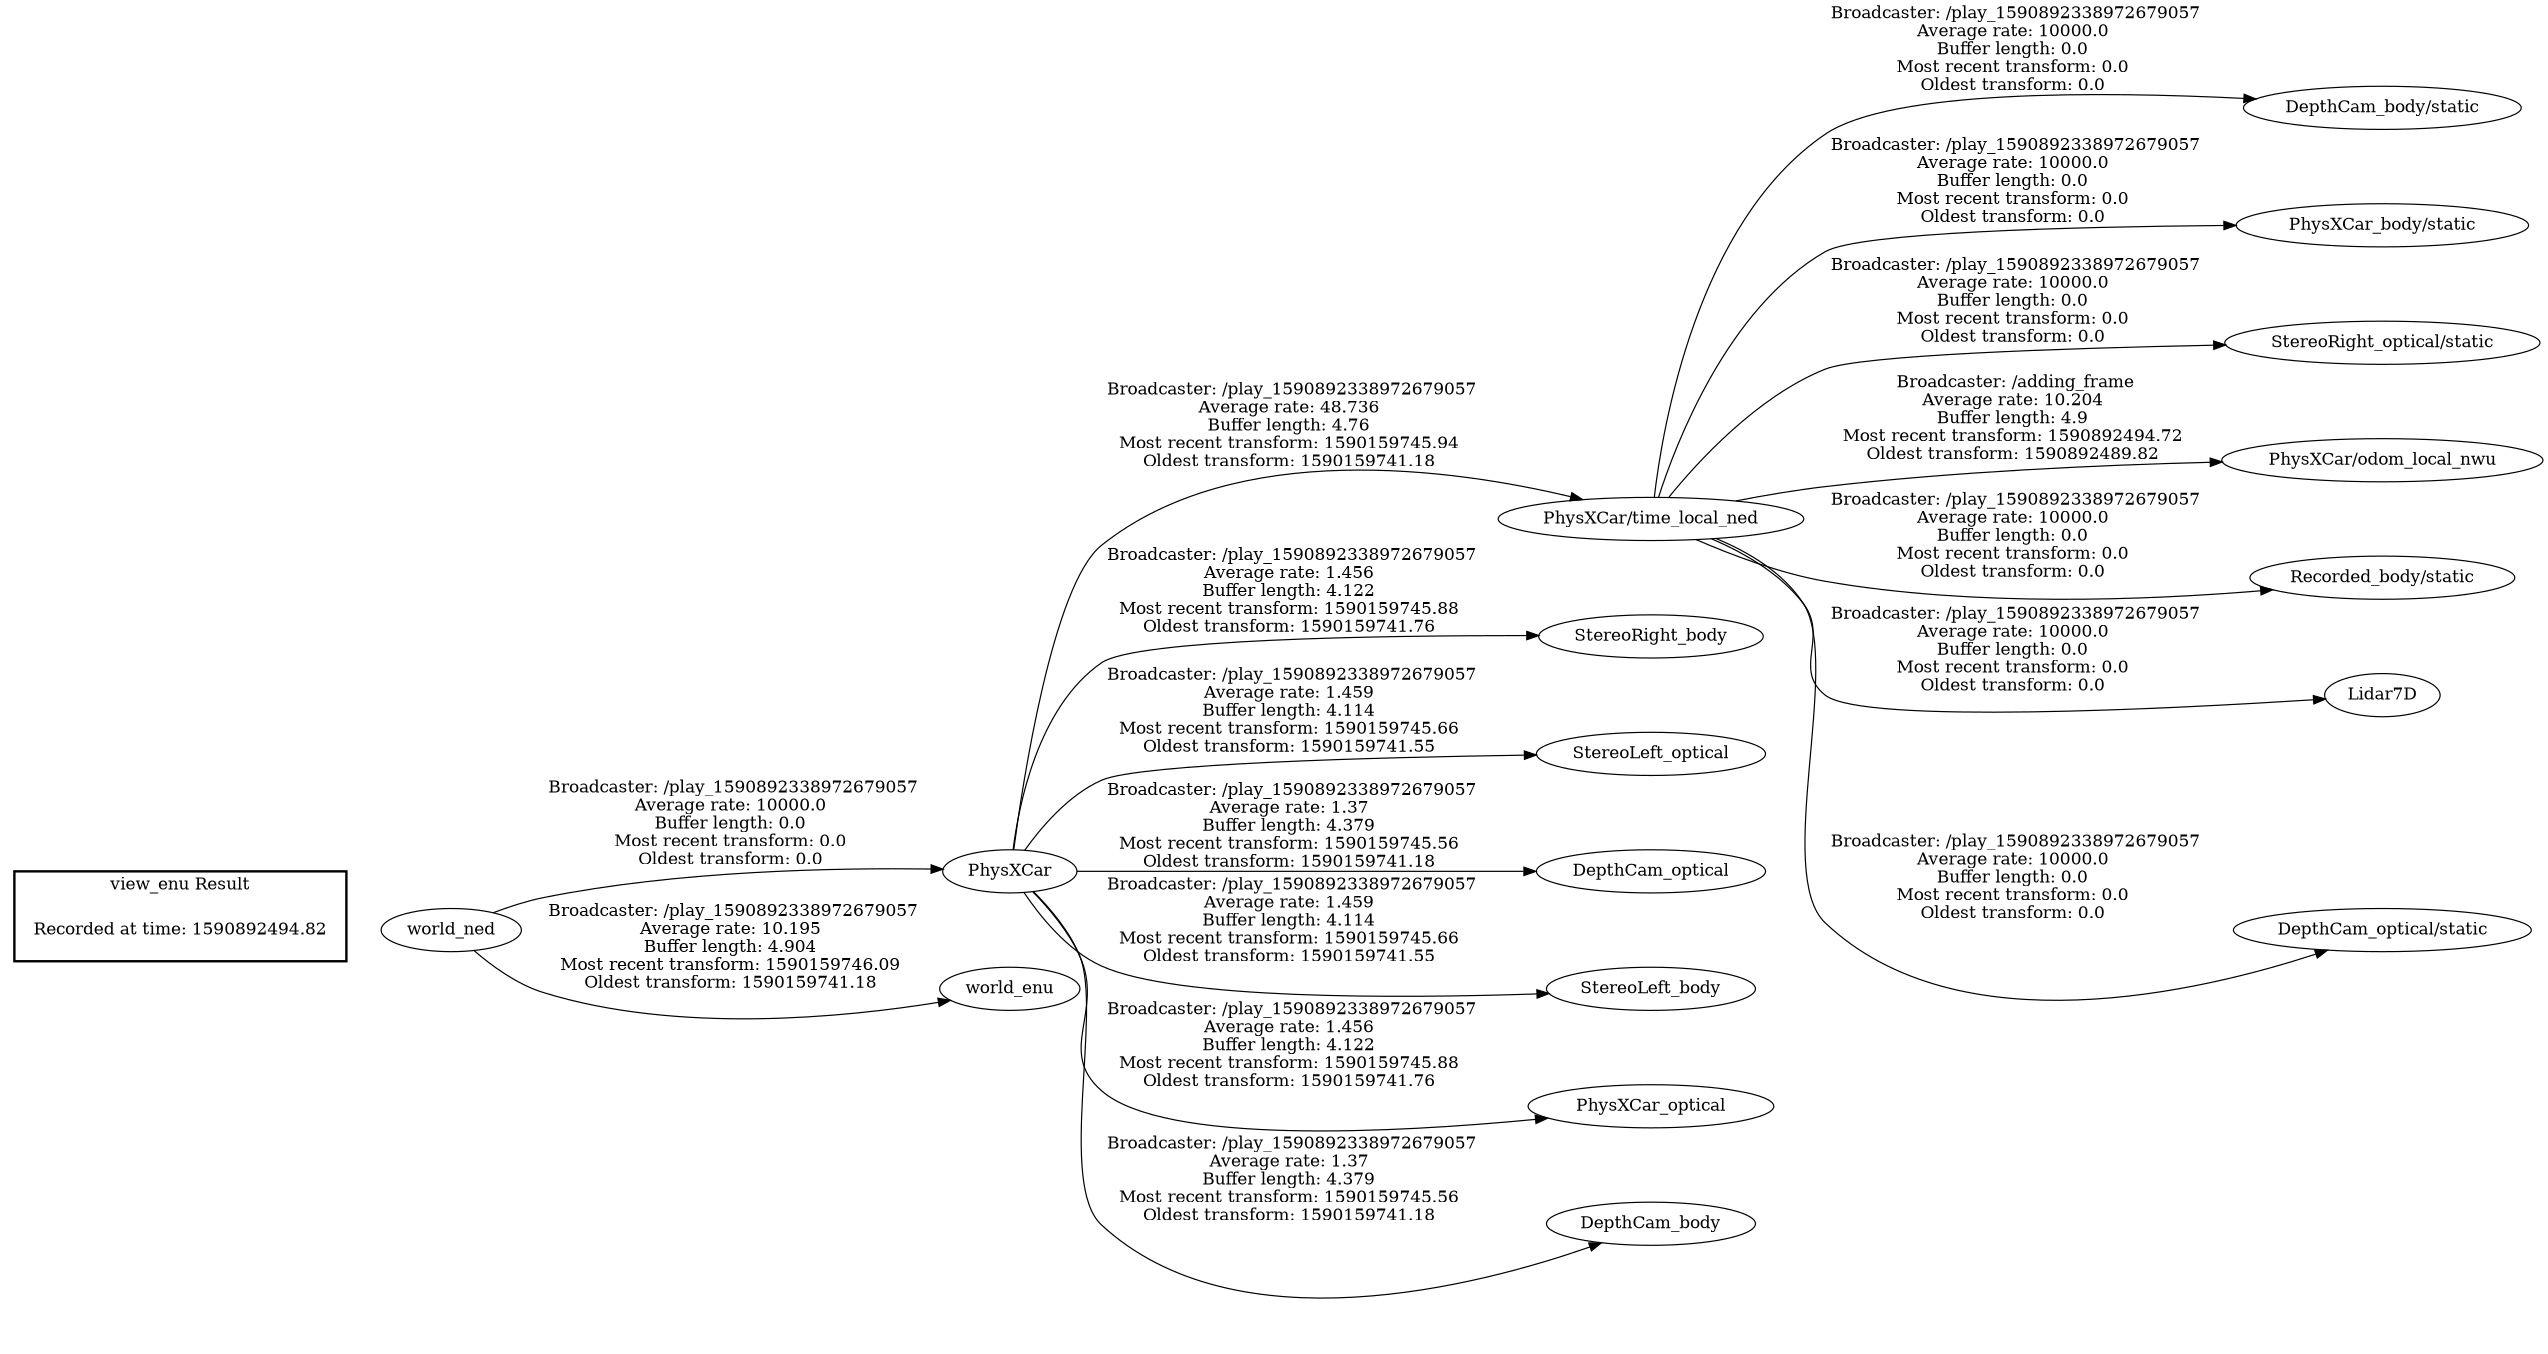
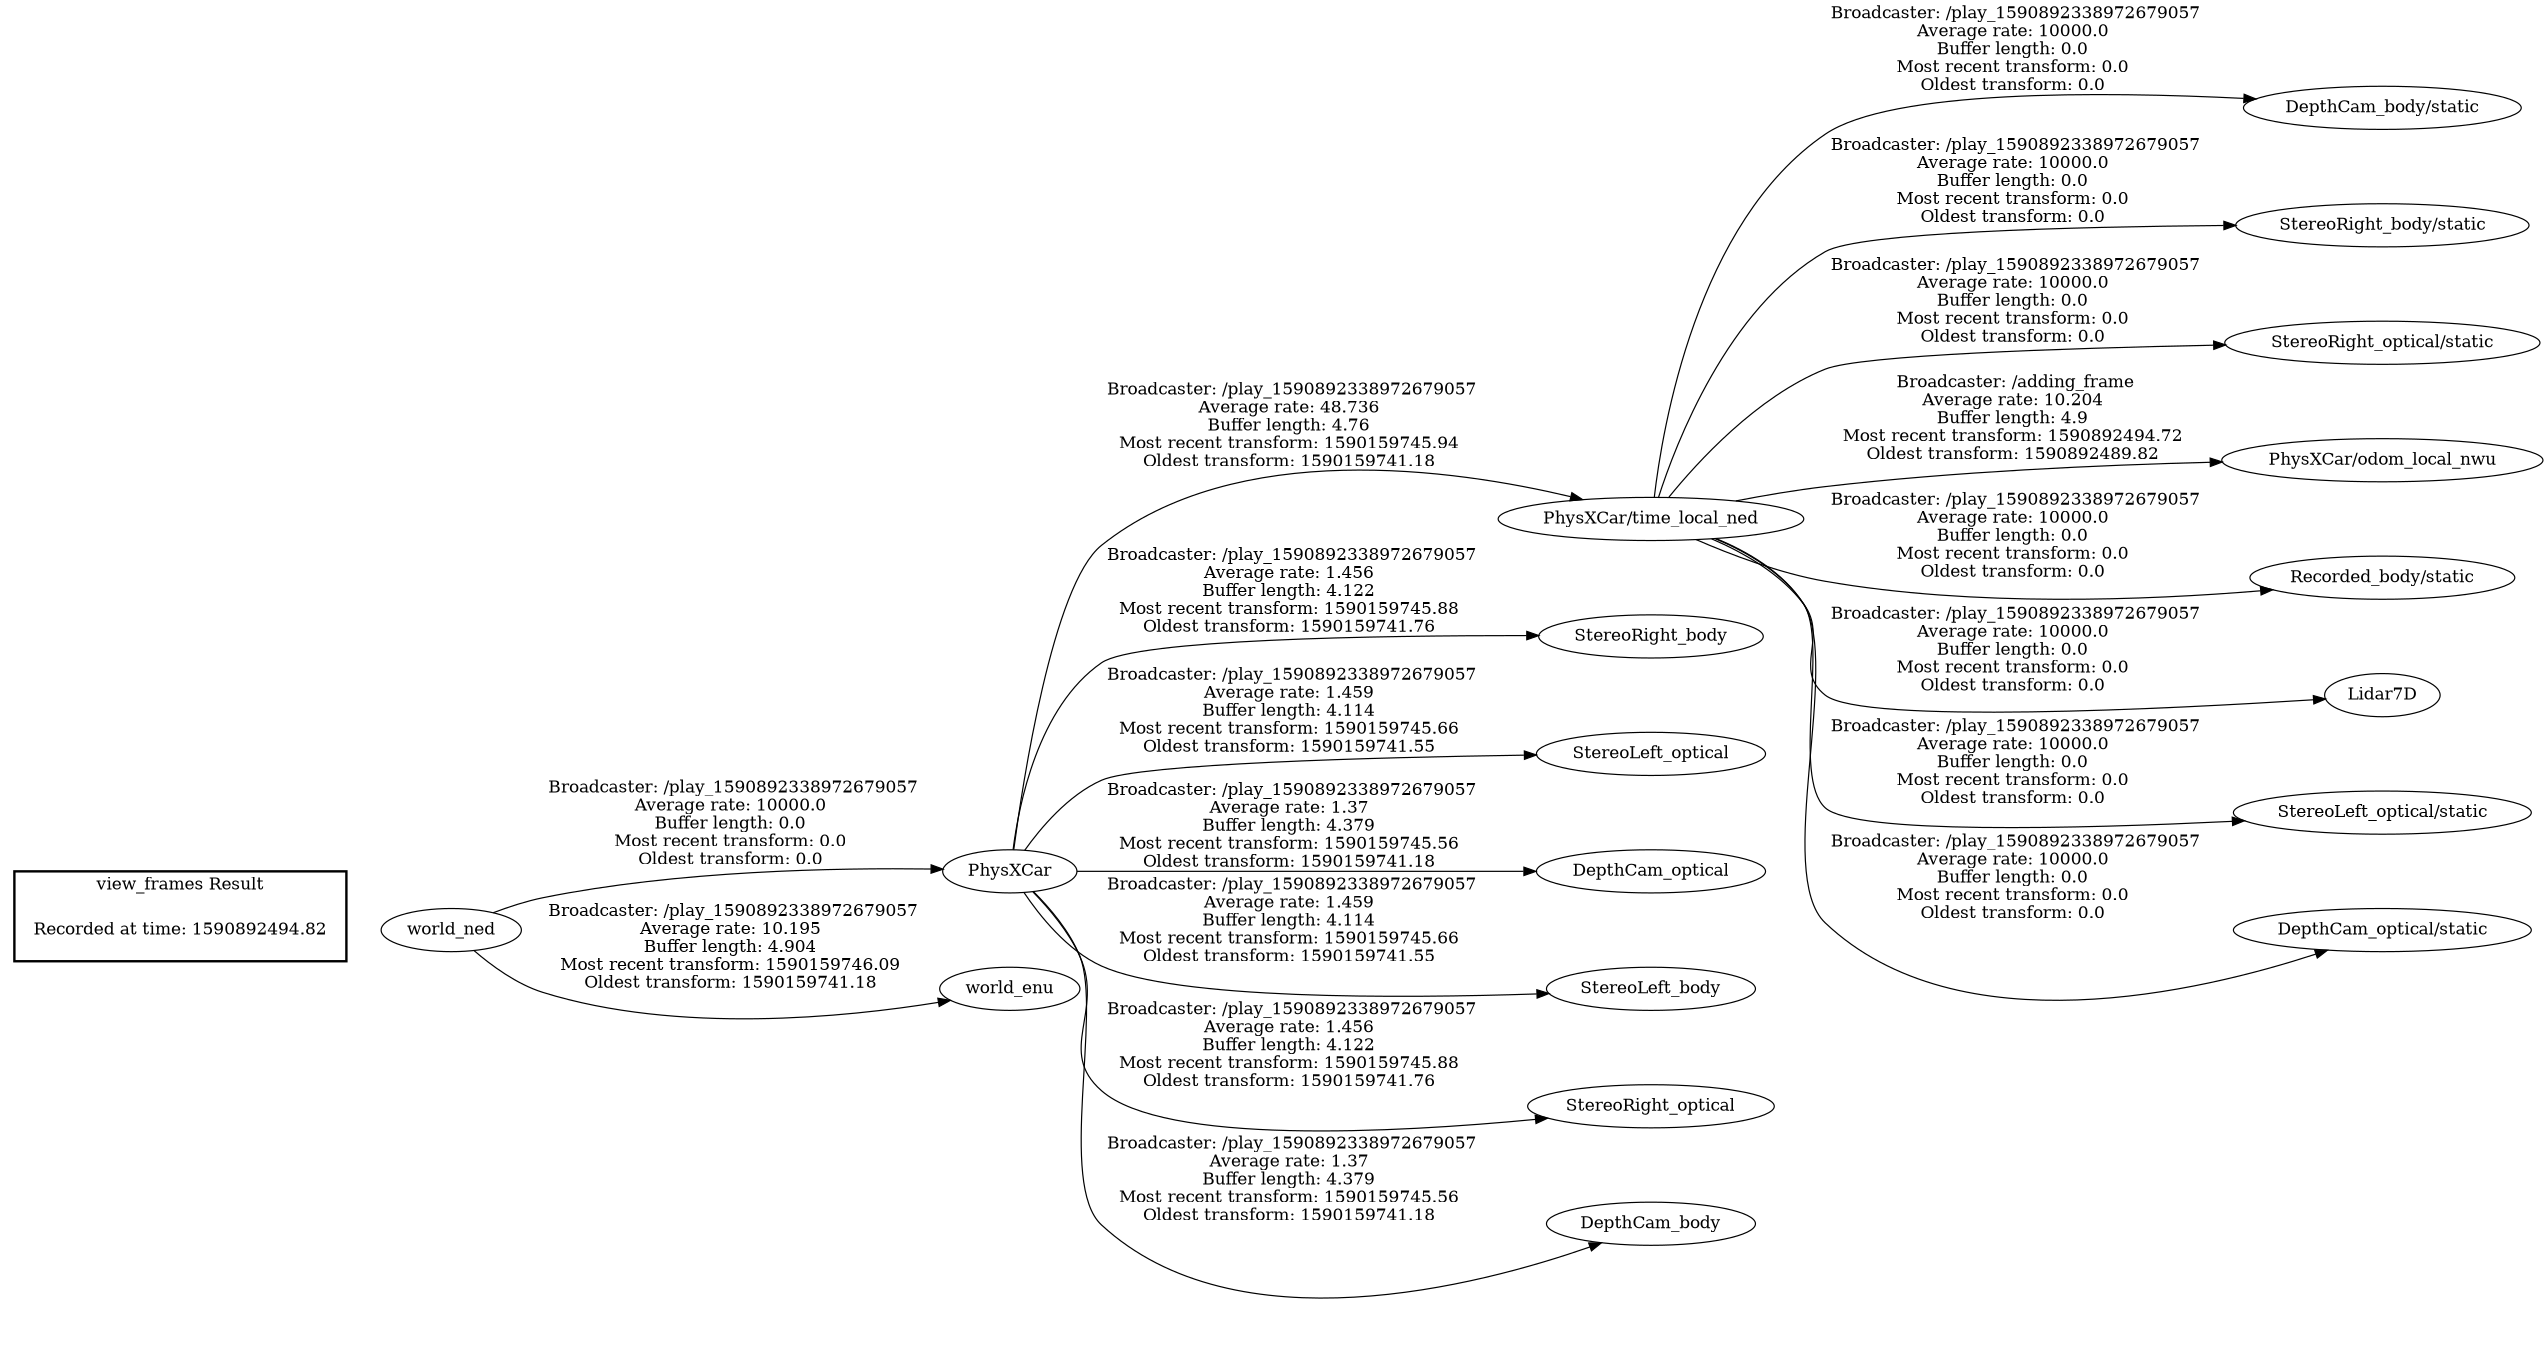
(2382, 225) -> (2382, 225)
none -> (2382, 813)
(180, 885) -> (180, 885)
(1651, 1106) -> (1651, 1106)
